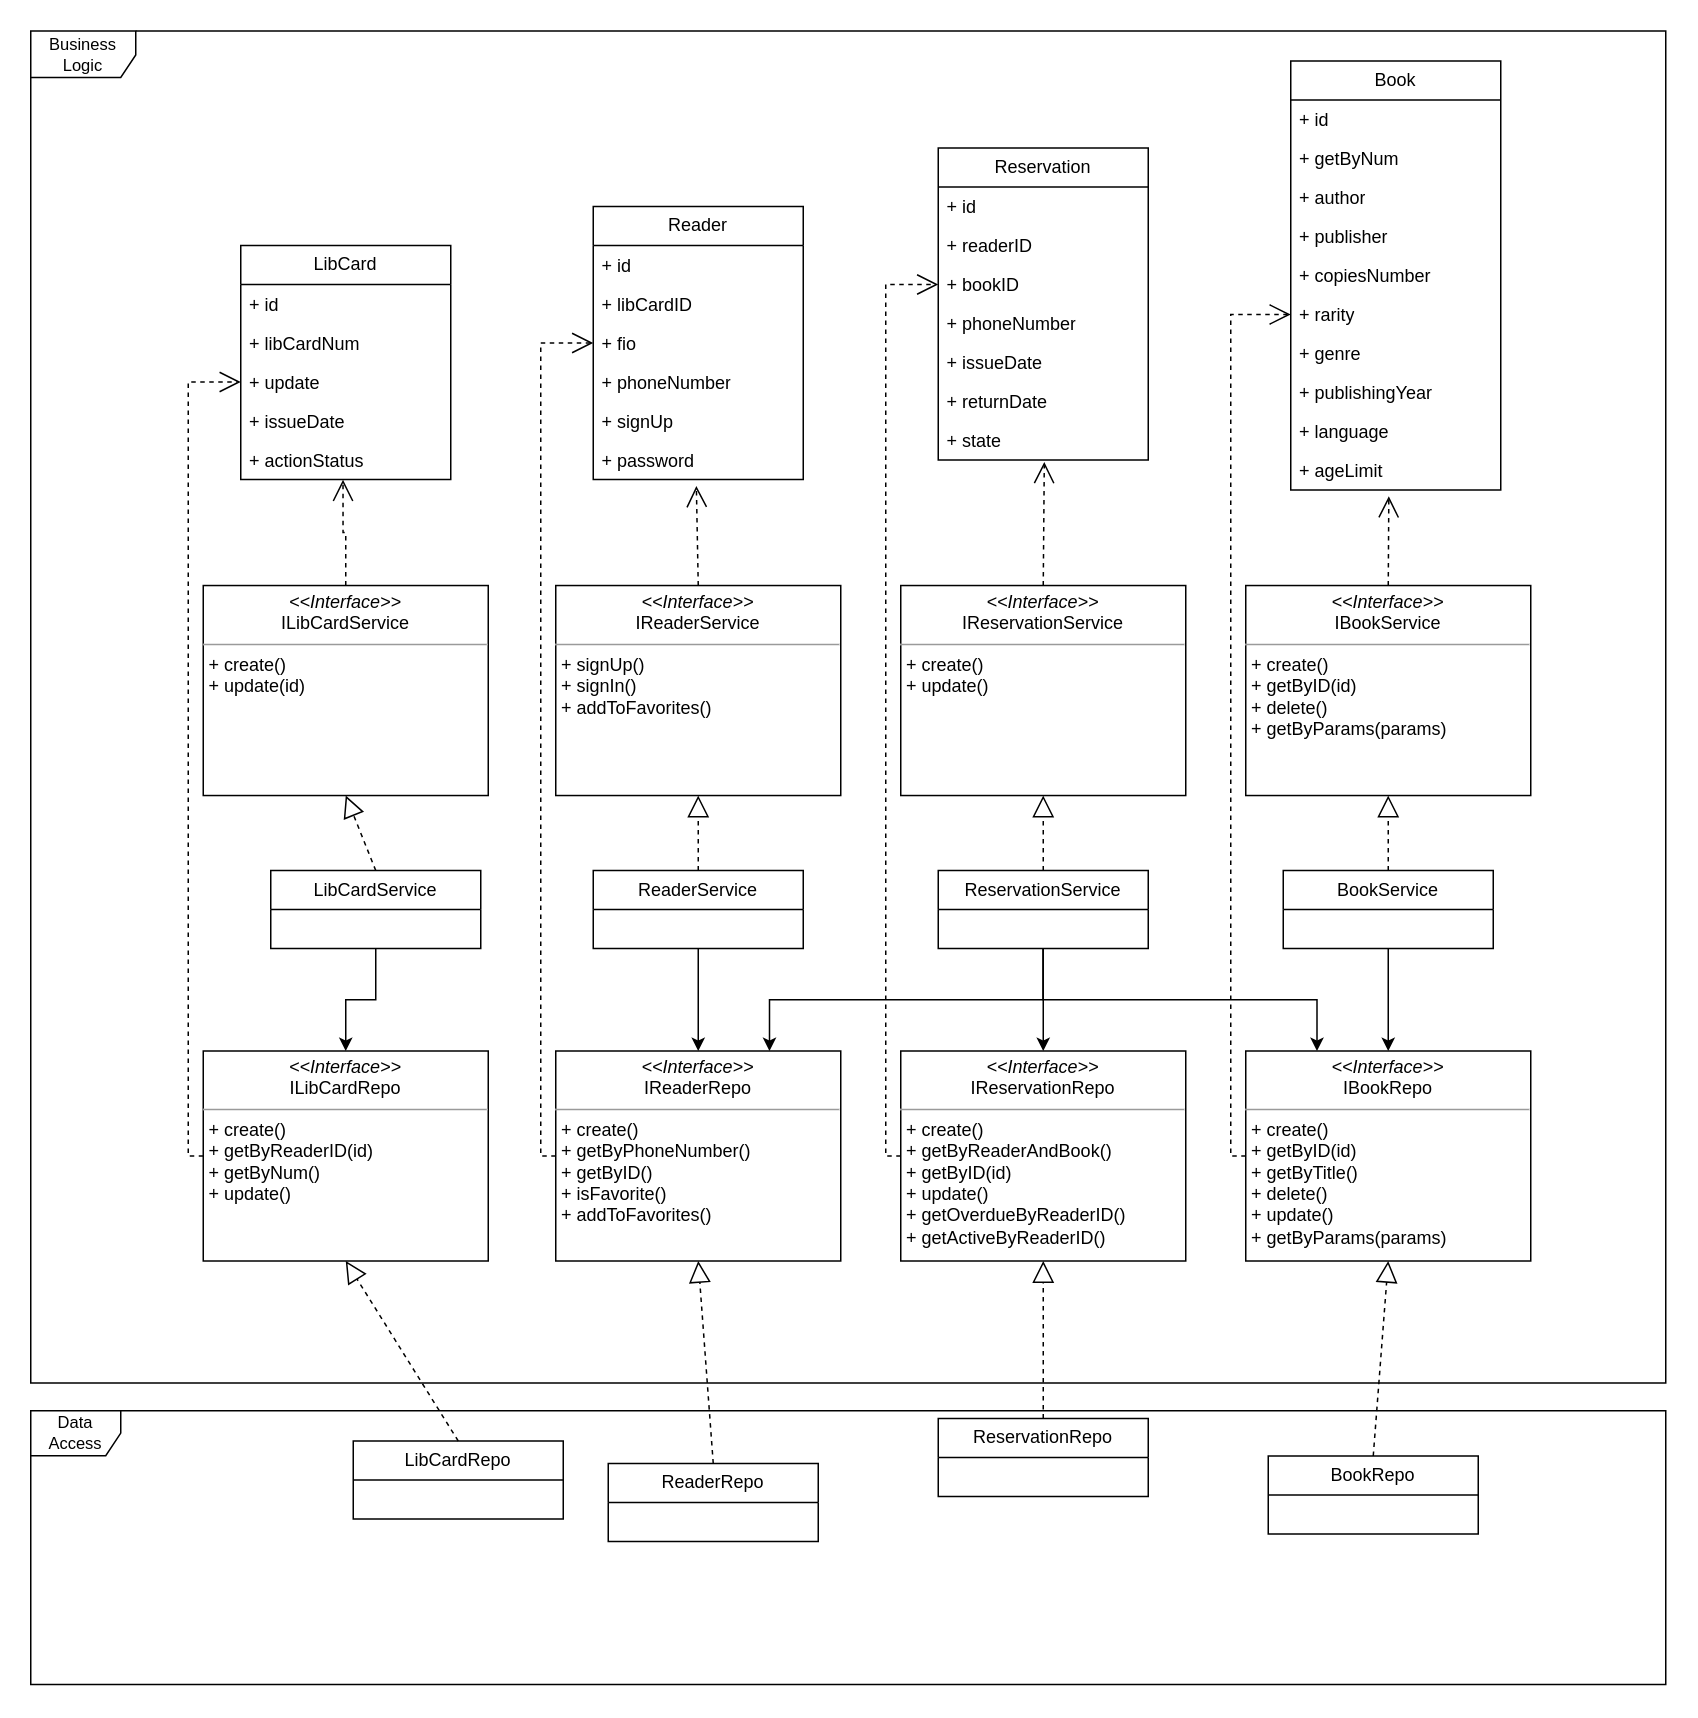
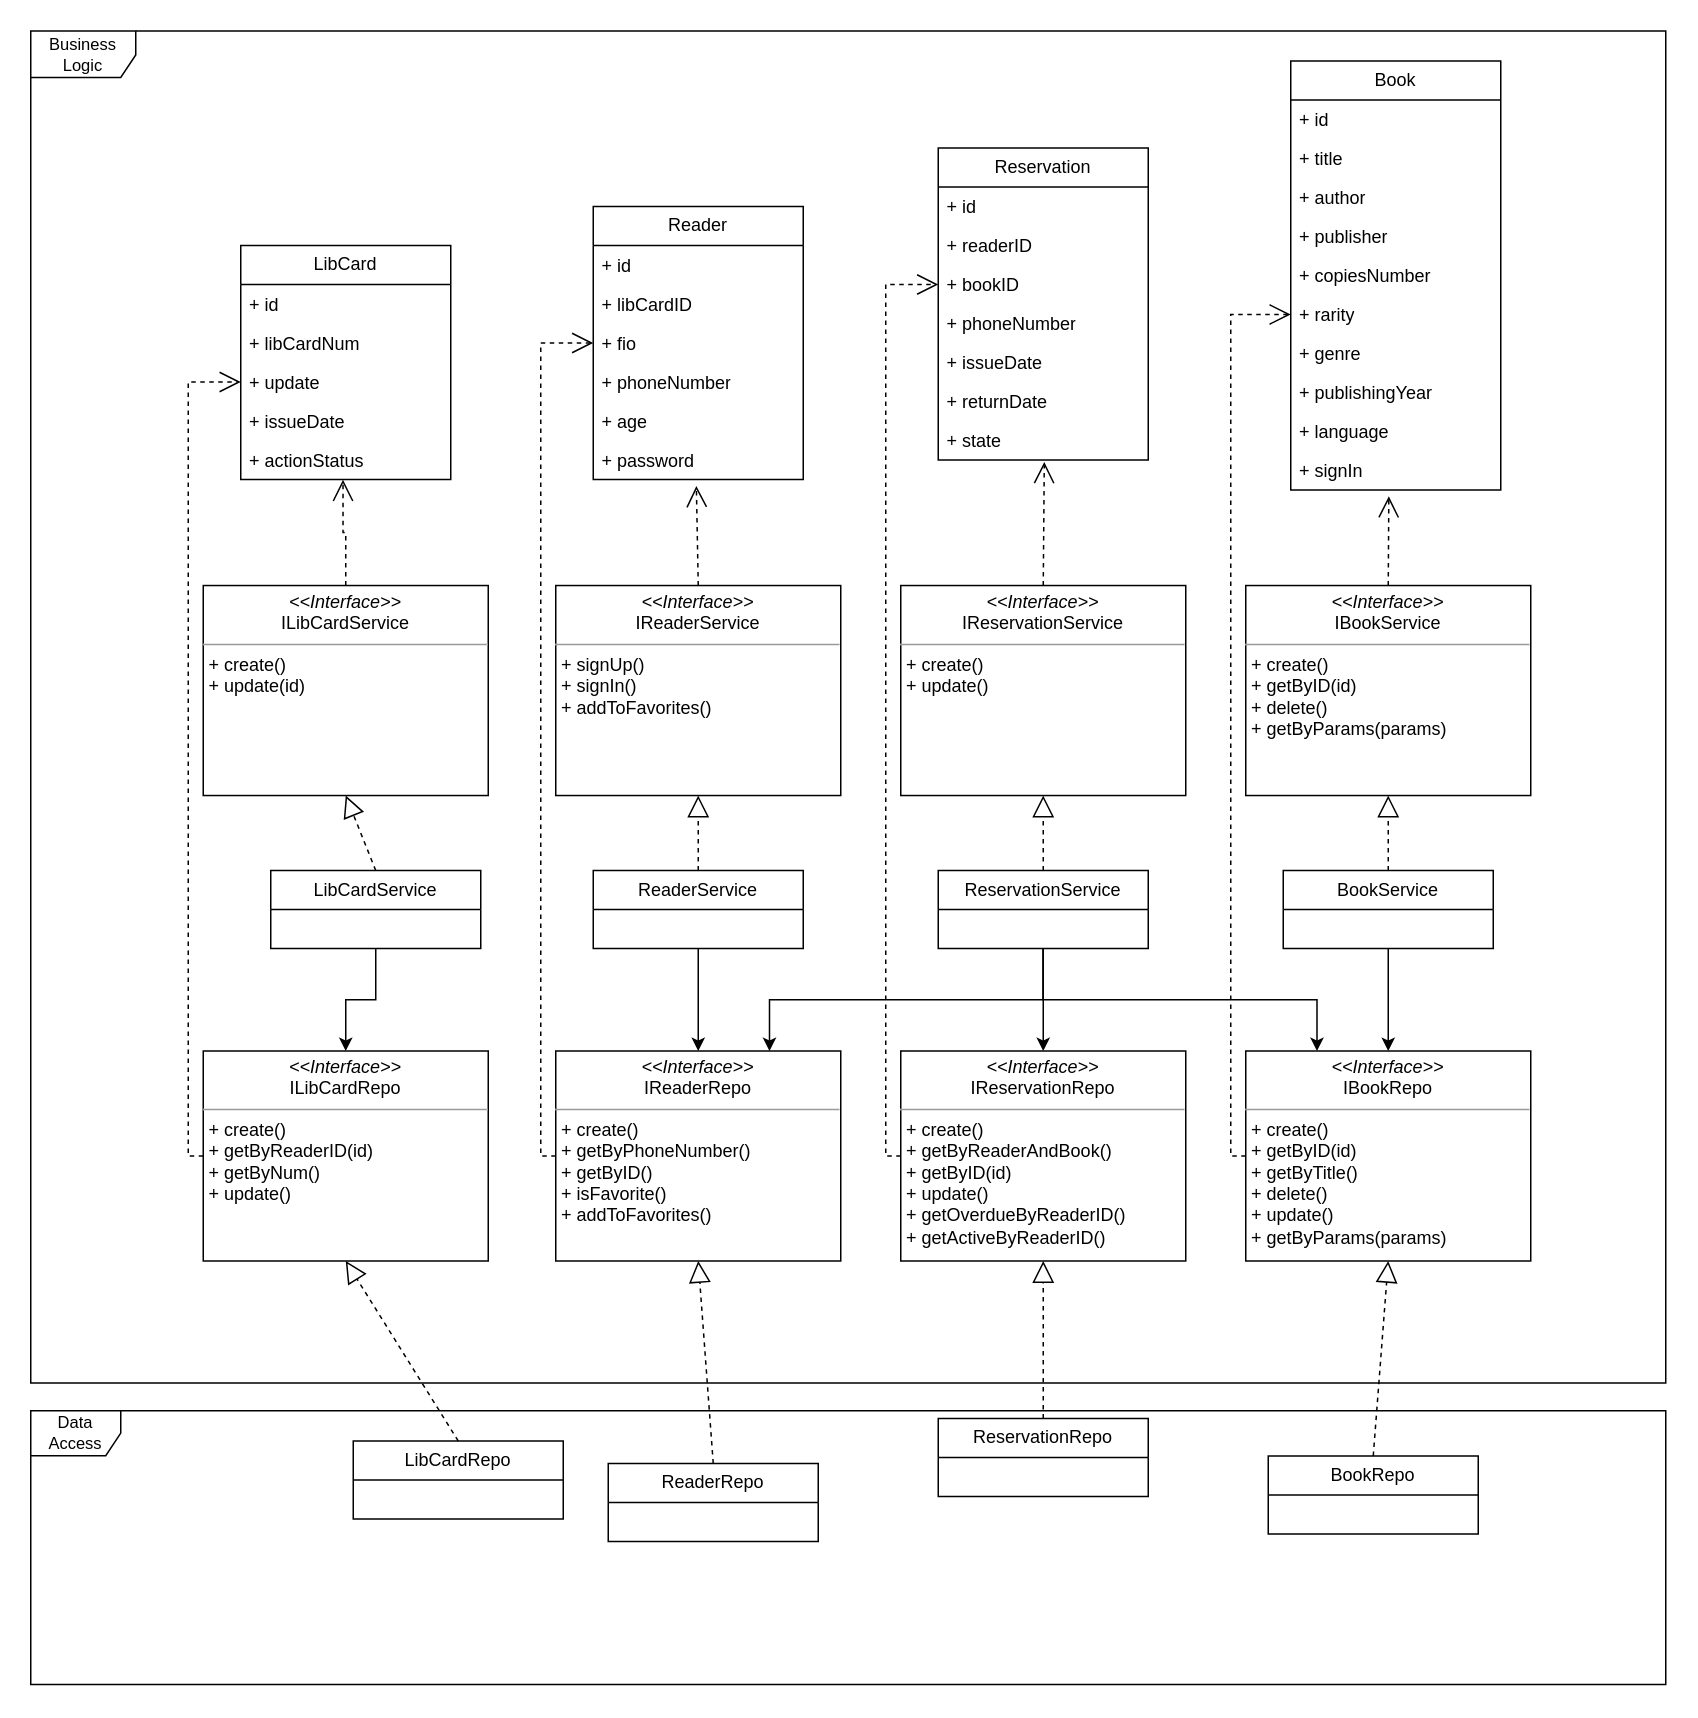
(1350, 160) -> (1330, 160)
(638, 423) -> (625, 423)
(1345, 472) -> (1338, 472)
